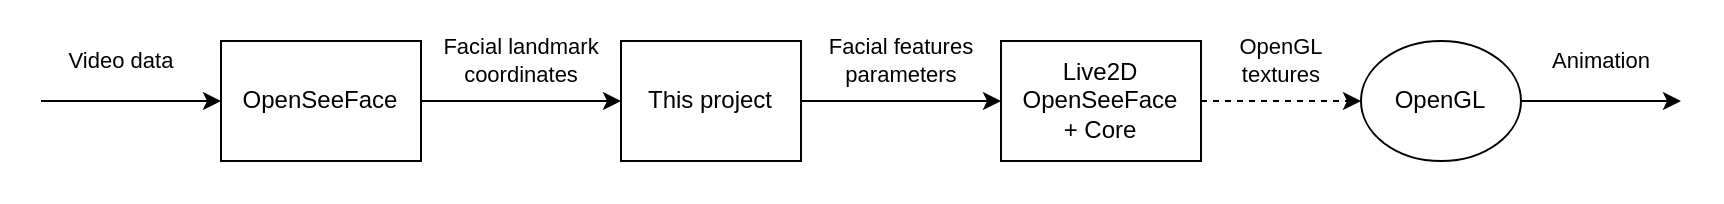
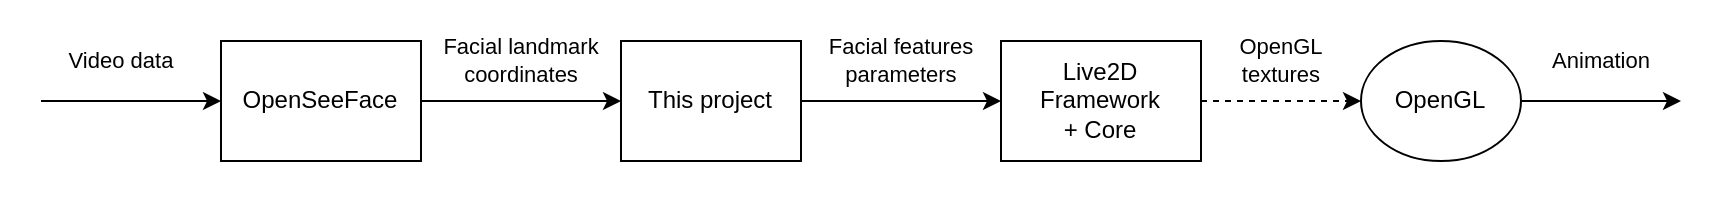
(1101, 101) -> (1101, 101)
